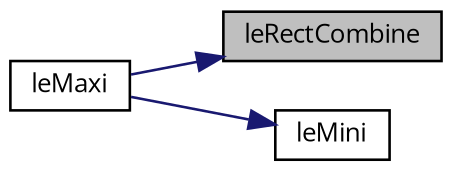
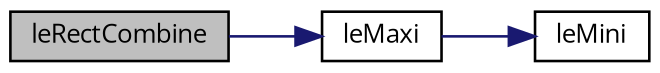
(164, 68) -> (262, 36)
